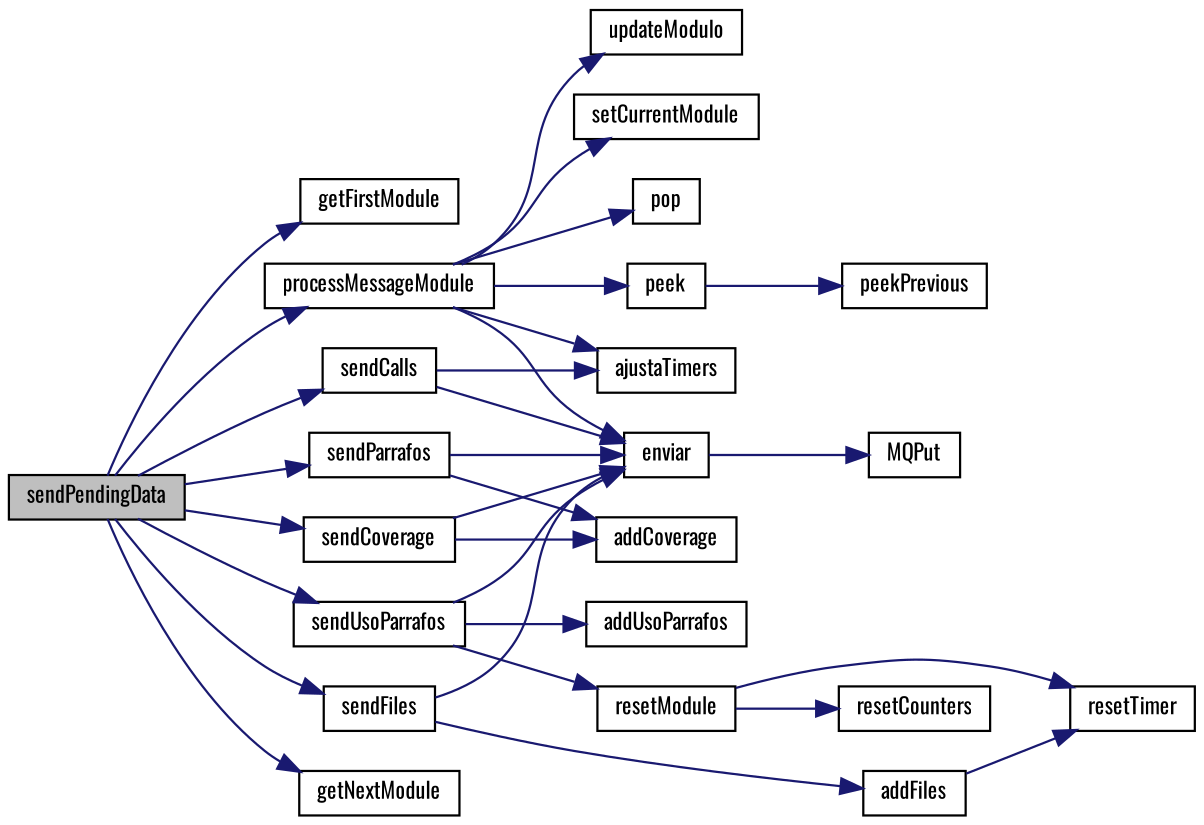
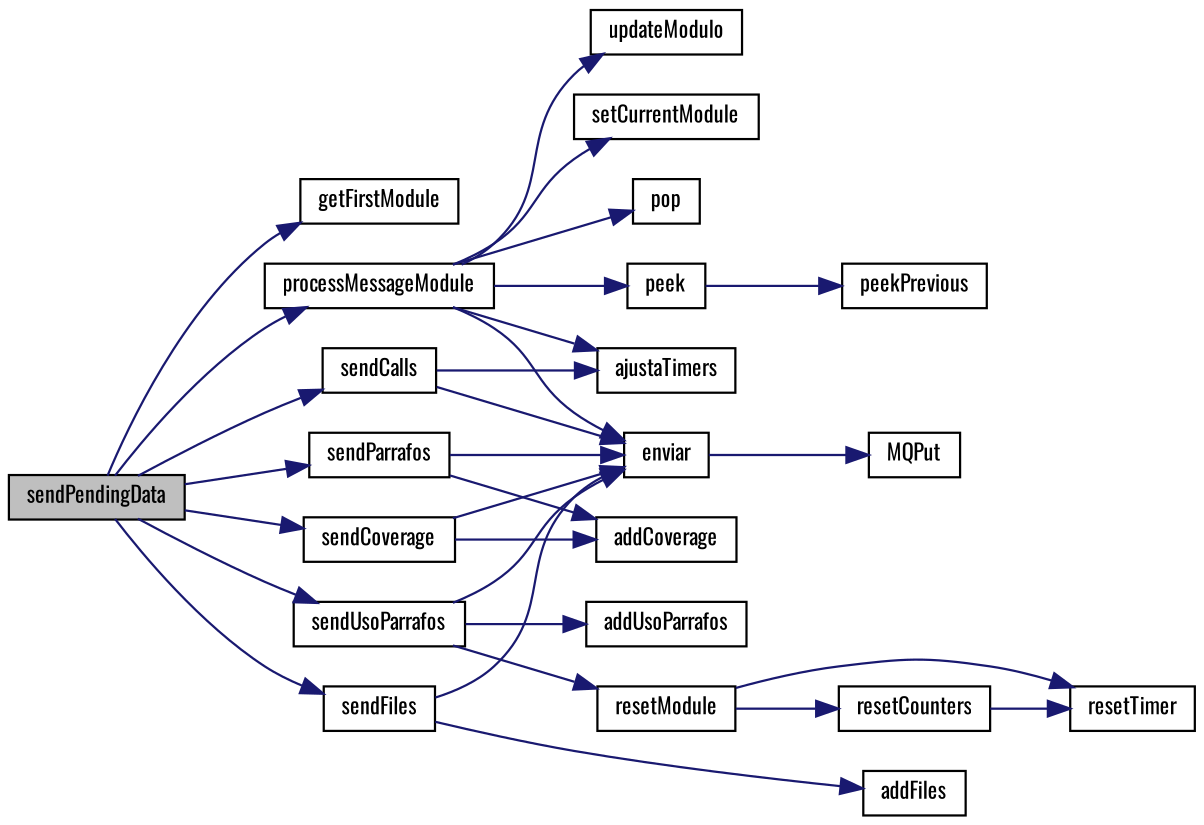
(1011, 756) -> (1019, 709)
(379, 793) -> none
